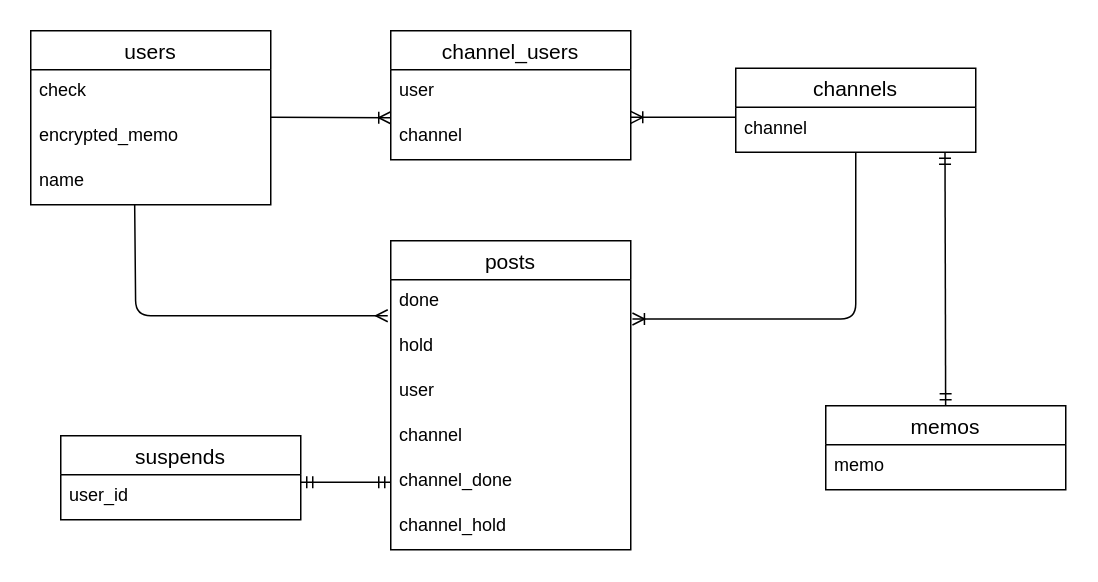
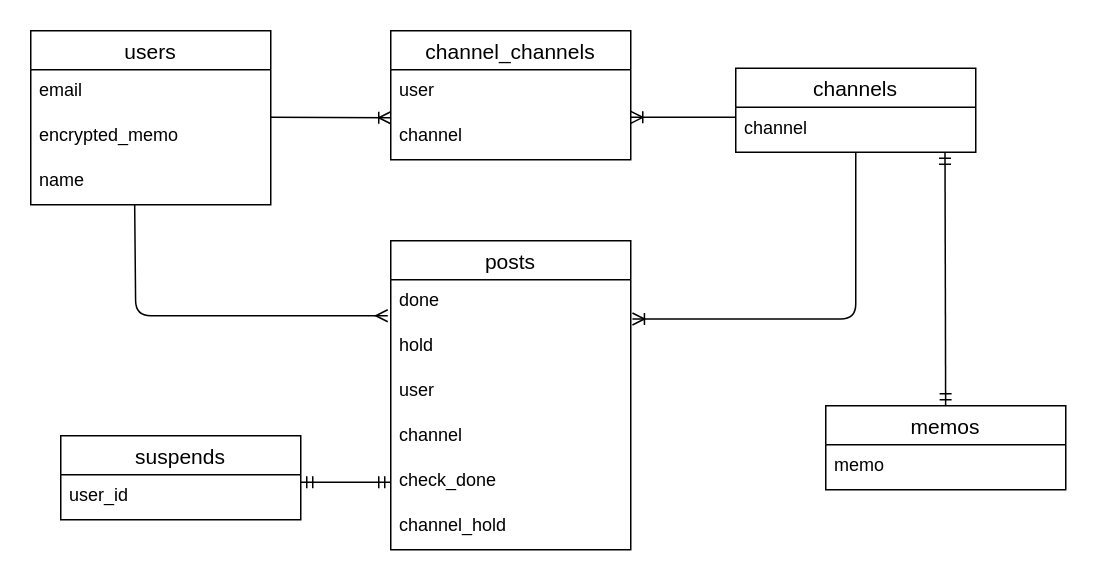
(510, 52) -> (510, 52)
(64, 90) -> (60, 90)
(457, 480) -> (449, 480)
